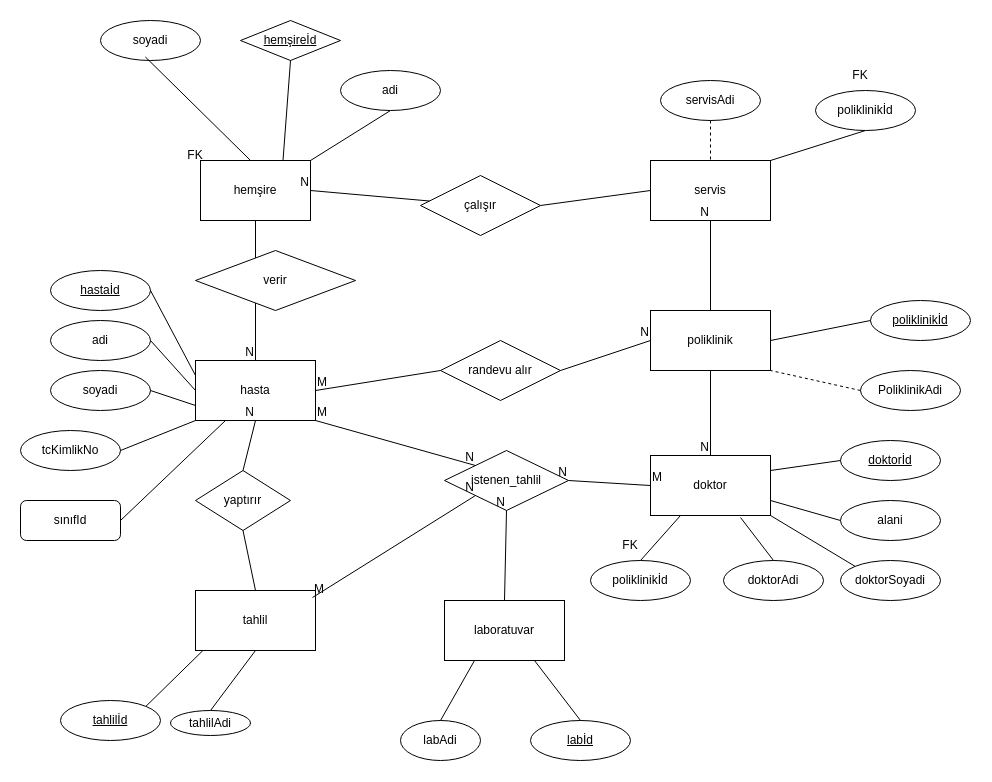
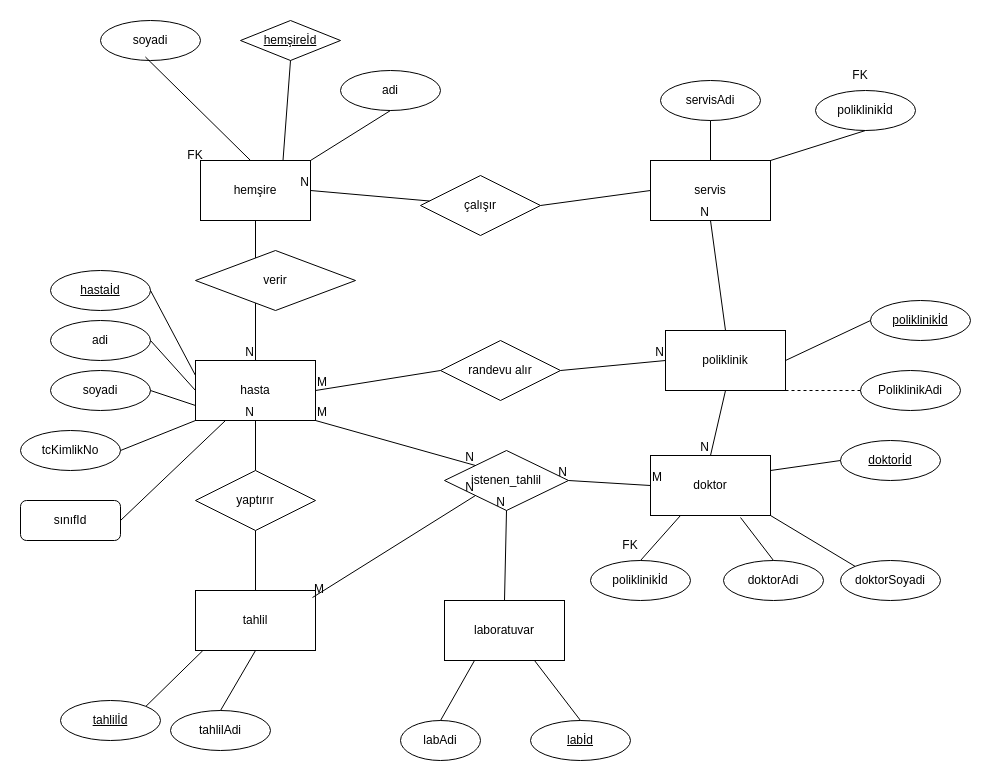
(711, 141) -> (711, 141)
(711, 341) -> (726, 361)
(243, 501) -> (256, 501)
(806, 511) -> none
(891, 521) -> none
(211, 723) -> (221, 731)
